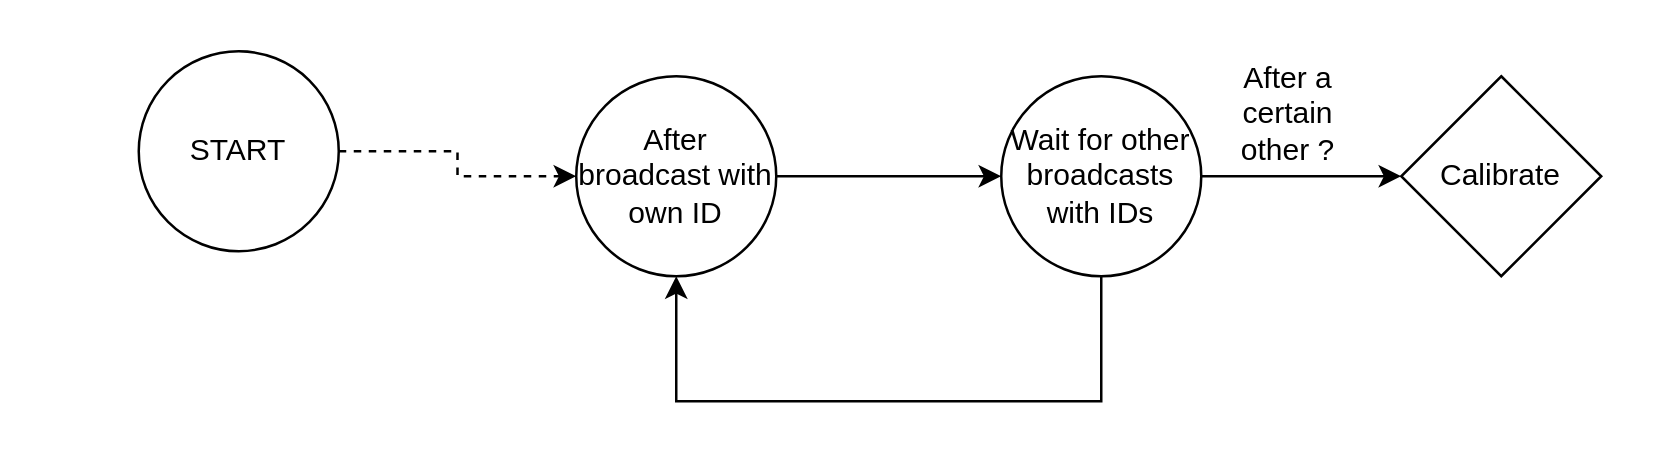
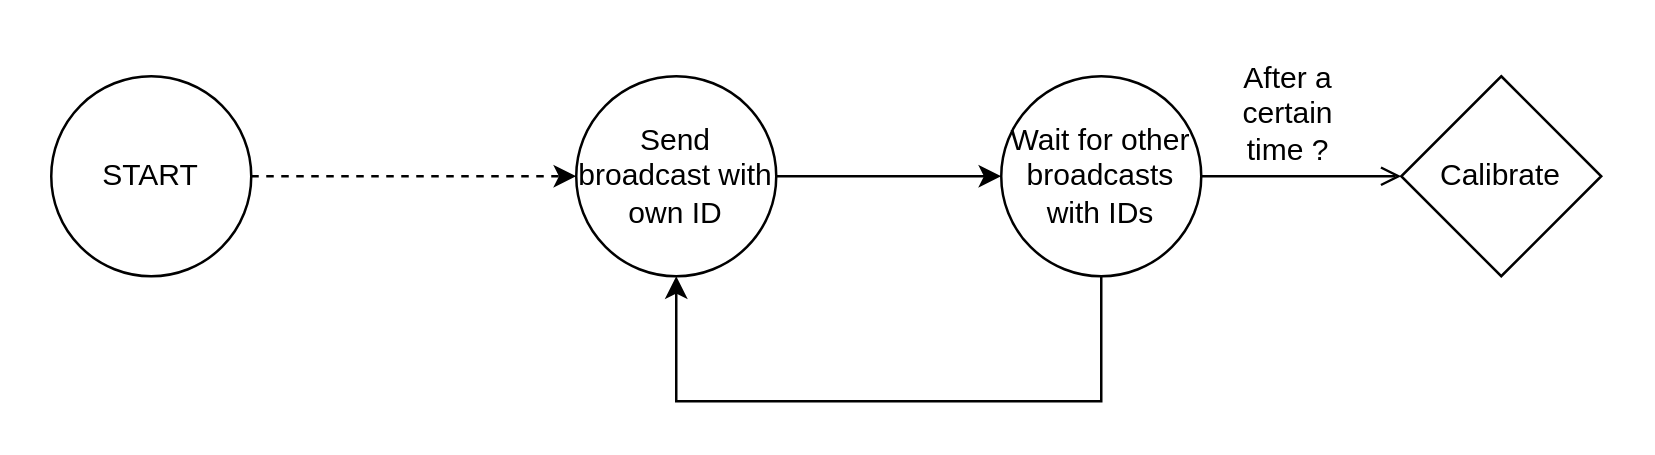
(1289, 114) -> (1289, 114)
(239, 151) -> (151, 176)
(676, 176) -> (676, 176)
(1383, 176) -> (1387, 176)
